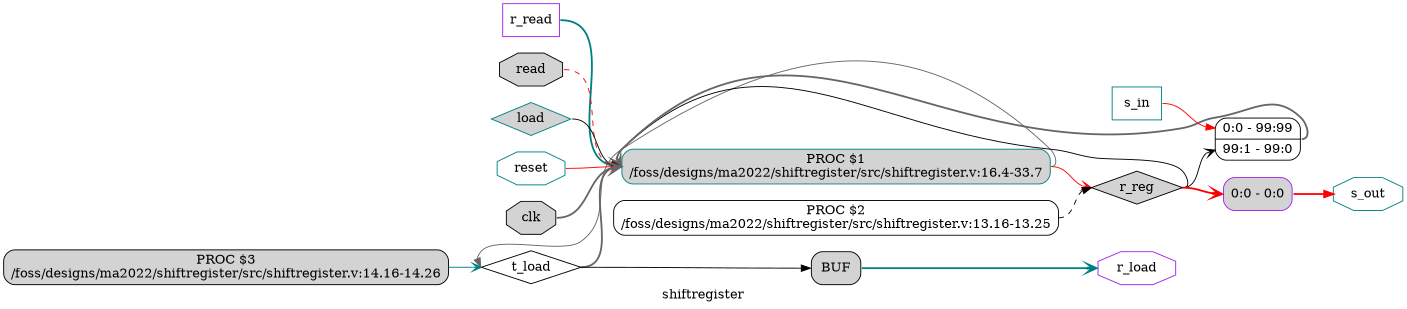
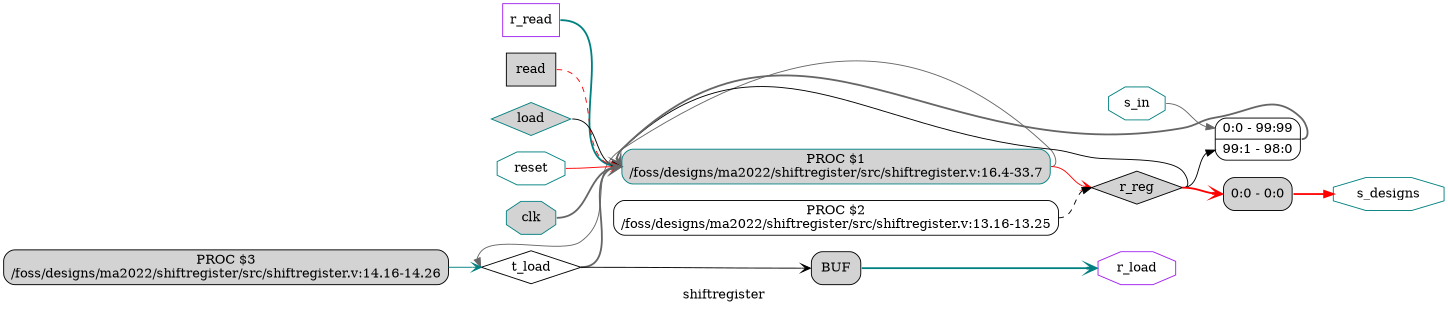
(531, 70) -> (531, 70)
(1137, 103) -> (1137, 103)
(1185, 113) -> (1187, 112)
(1258, 149) -> (1258, 149)
(1197, 173) -> (1197, 173)
(1258, 194) -> (1258, 194)
(1368, 194) -> (1389, 194)
(531, 218) -> (531, 218)
(691, 268) -> (691, 268)
